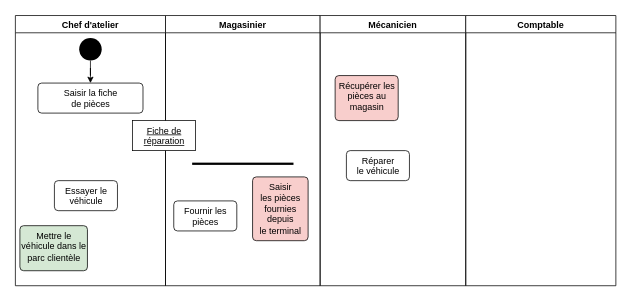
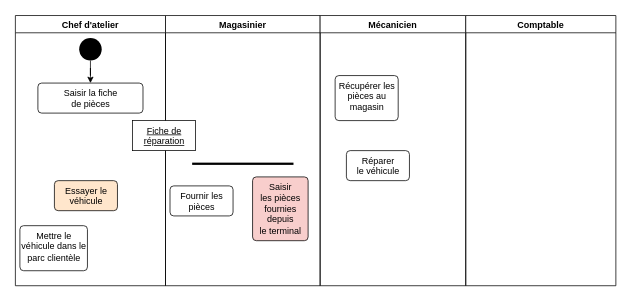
(366, 98) -> (366, 98)
(86, 195) -> (86, 195)
(205, 216) -> (201, 201)
(54, 248) -> (54, 248)
